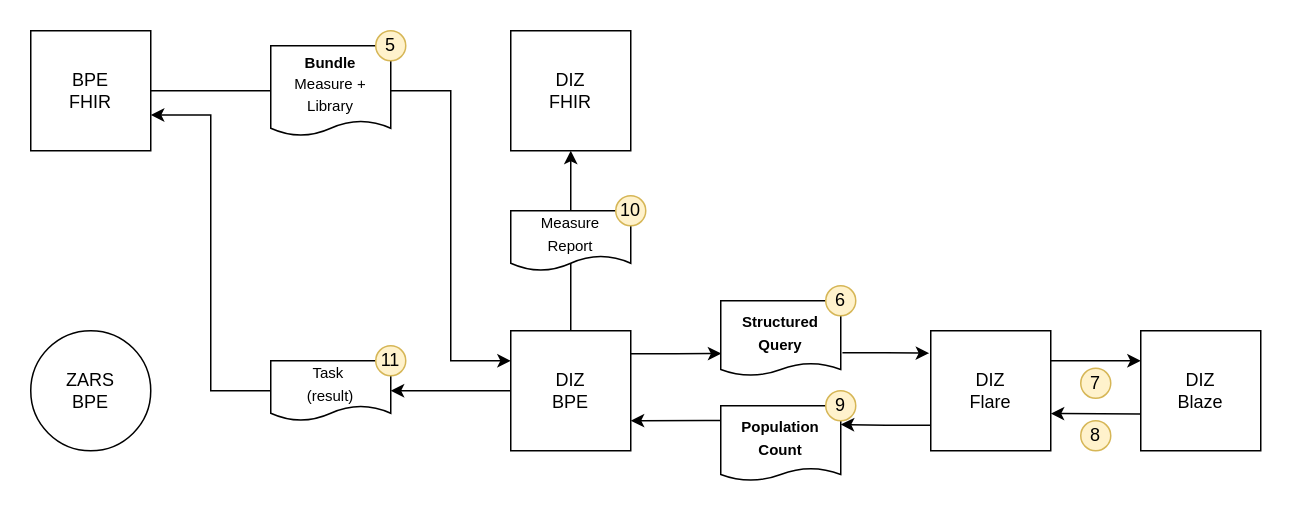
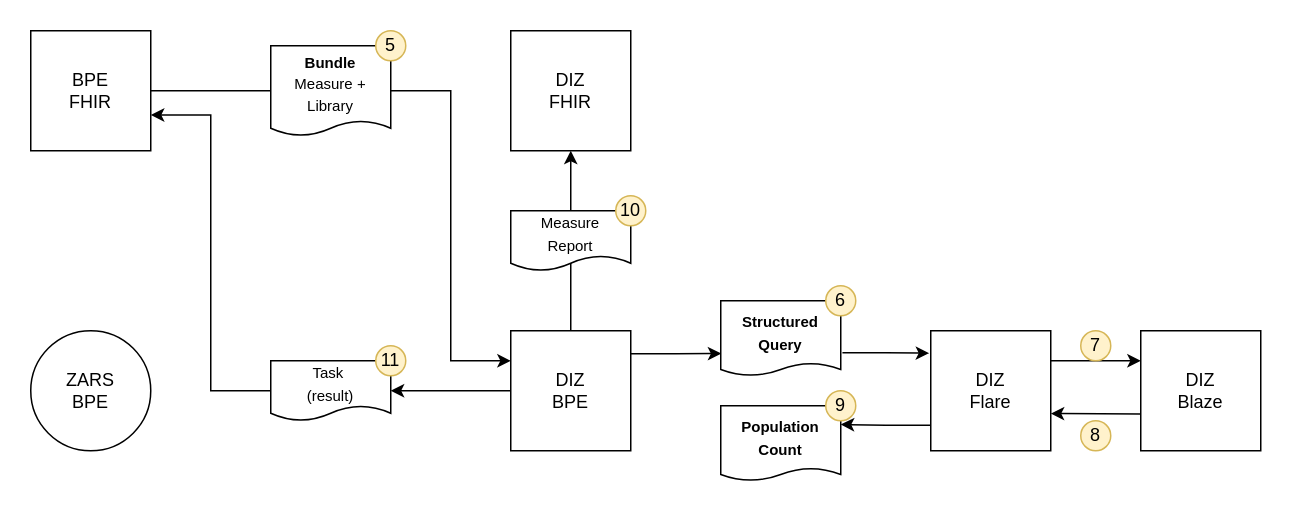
(1096, 383) -> (1096, 346)
(681, 421) -> none
